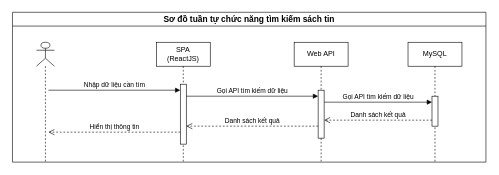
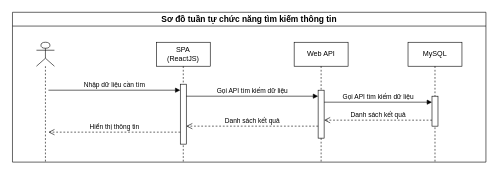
(249, 20) -> (249, 20)
